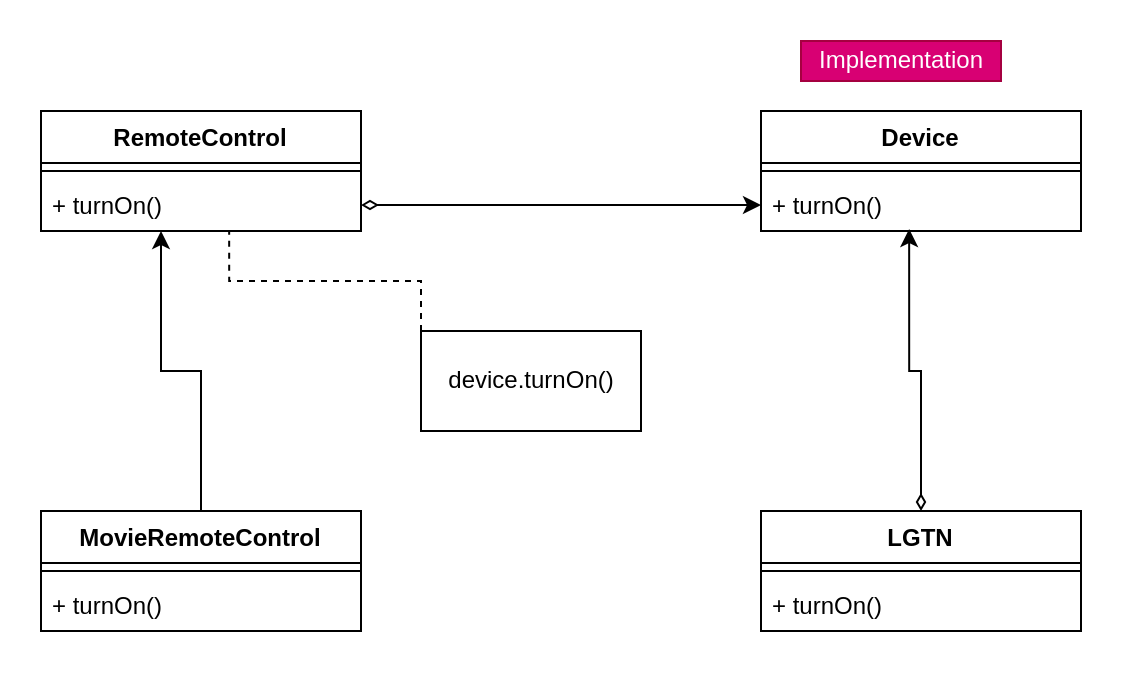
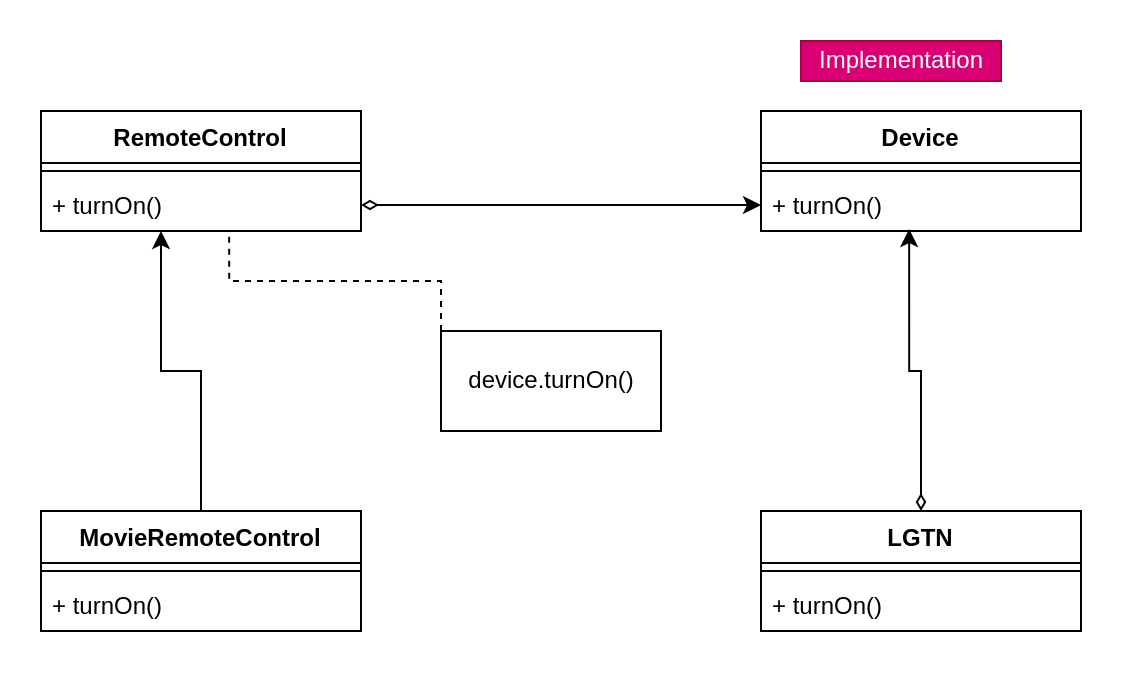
(531, 381) -> (551, 381)
